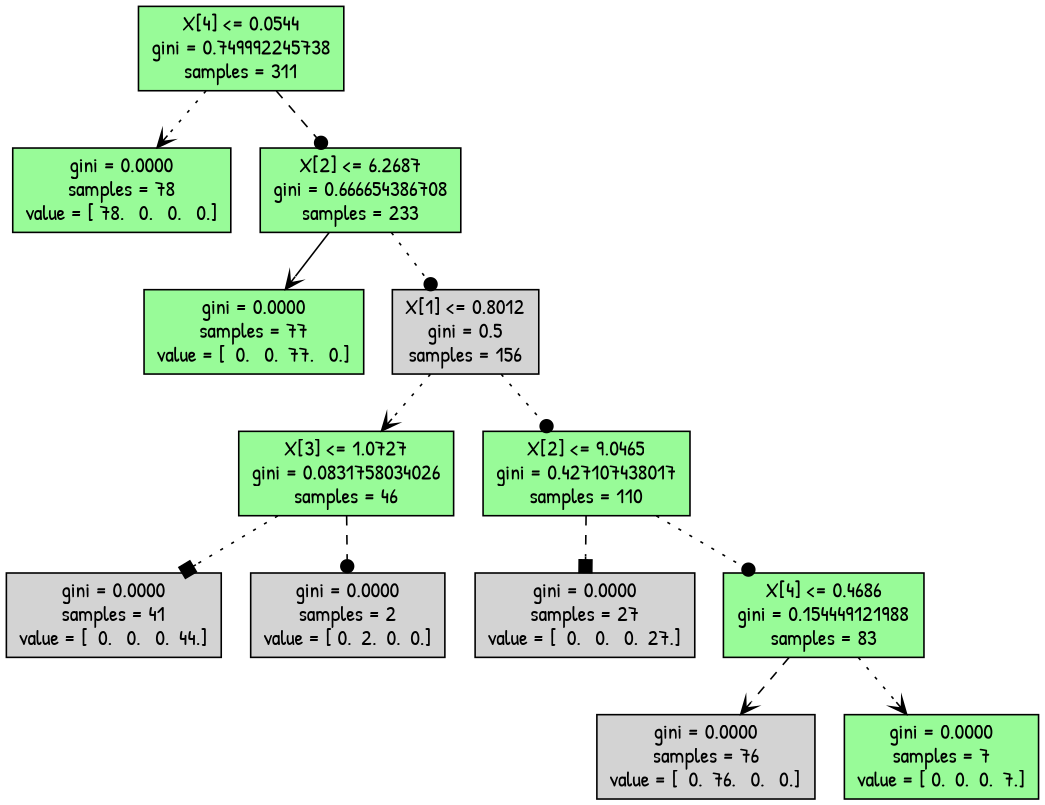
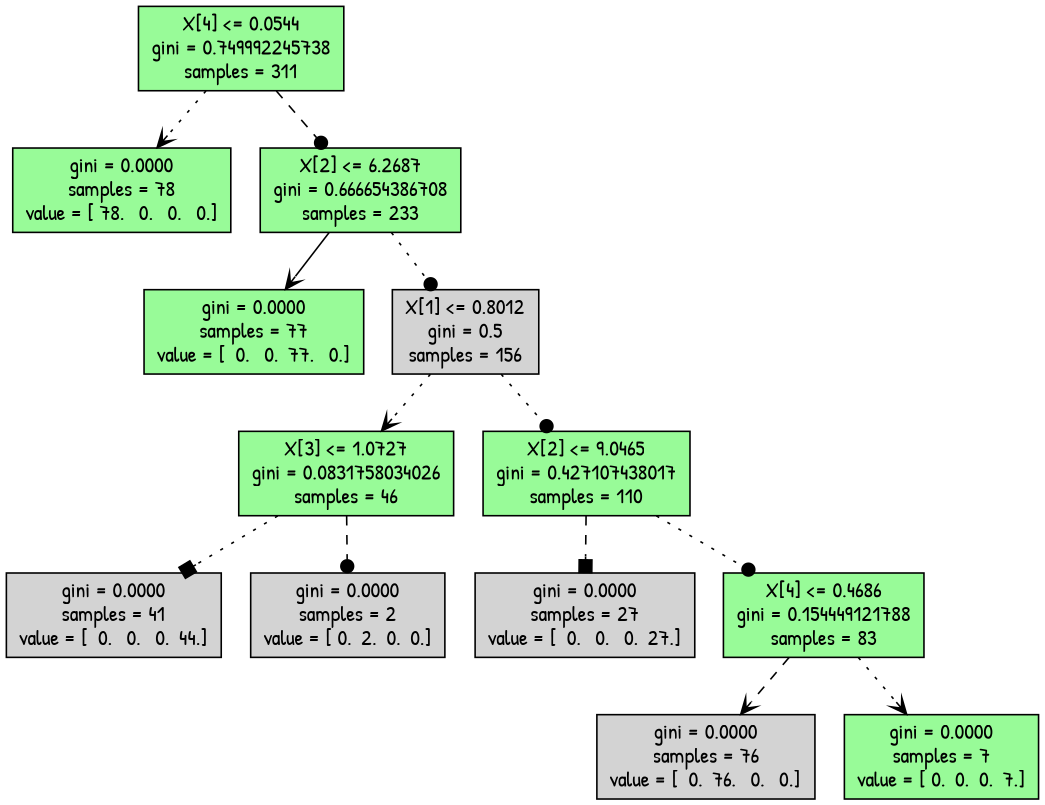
(824, 615) -> (824, 615)
